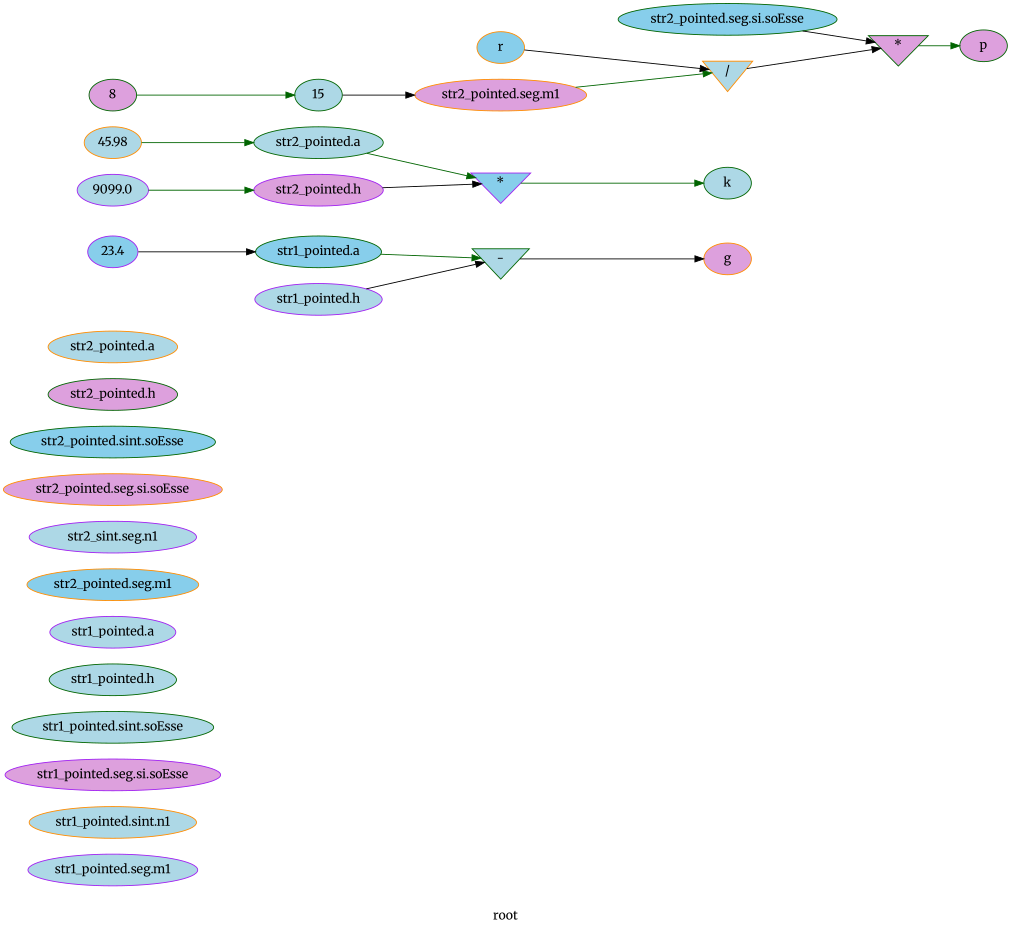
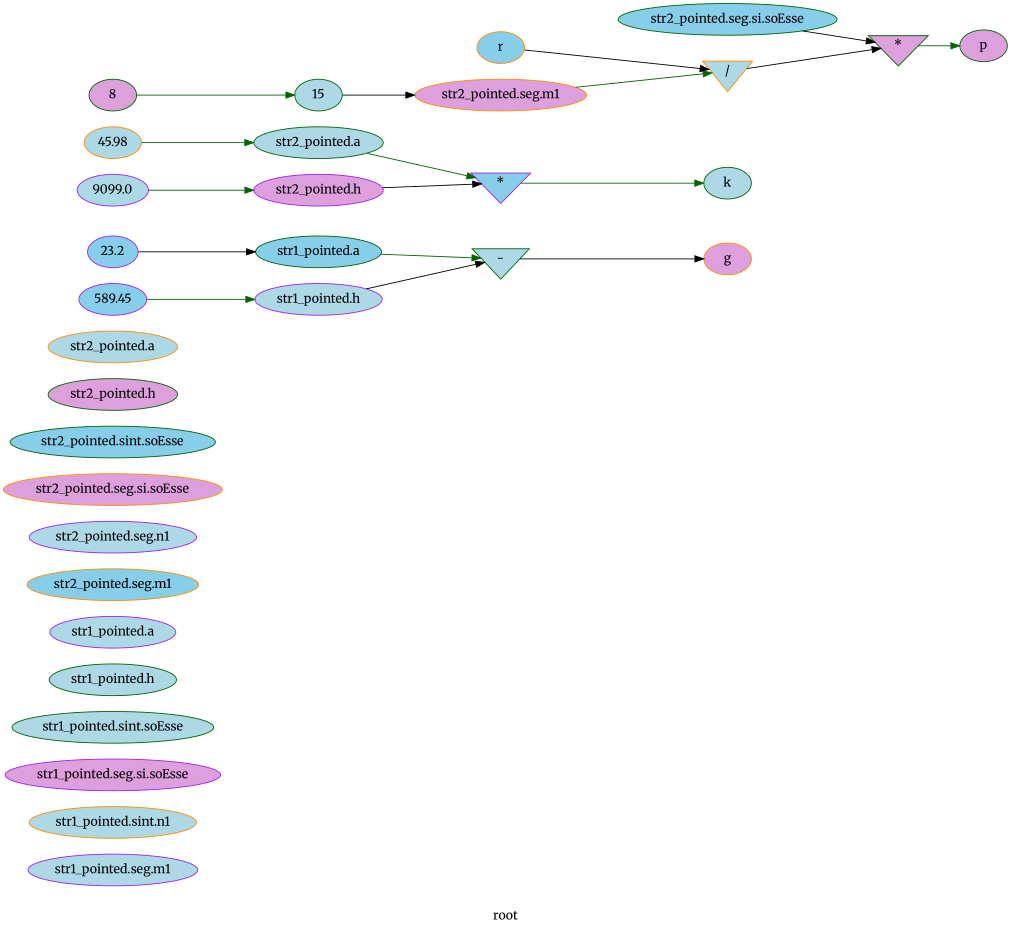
(113, 252) -> (113, 252)
none -> (113, 299)
(113, 537) -> (113, 537)
